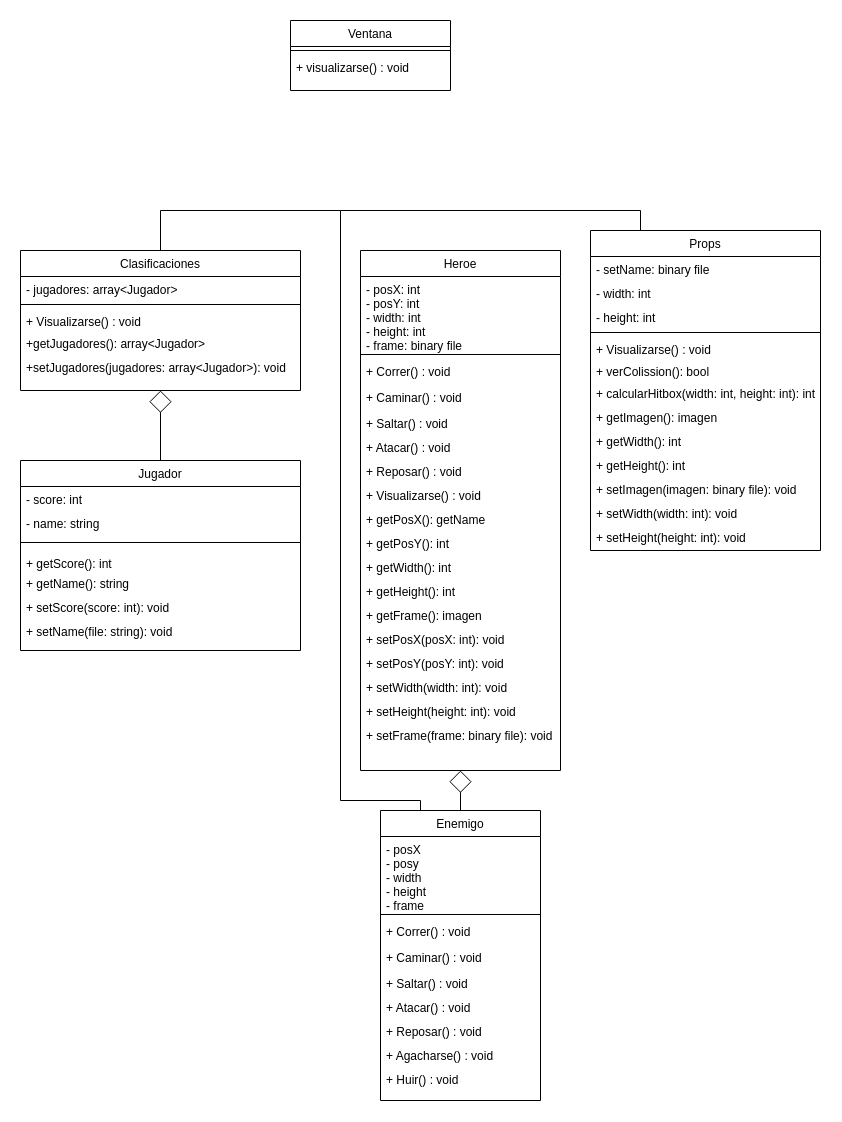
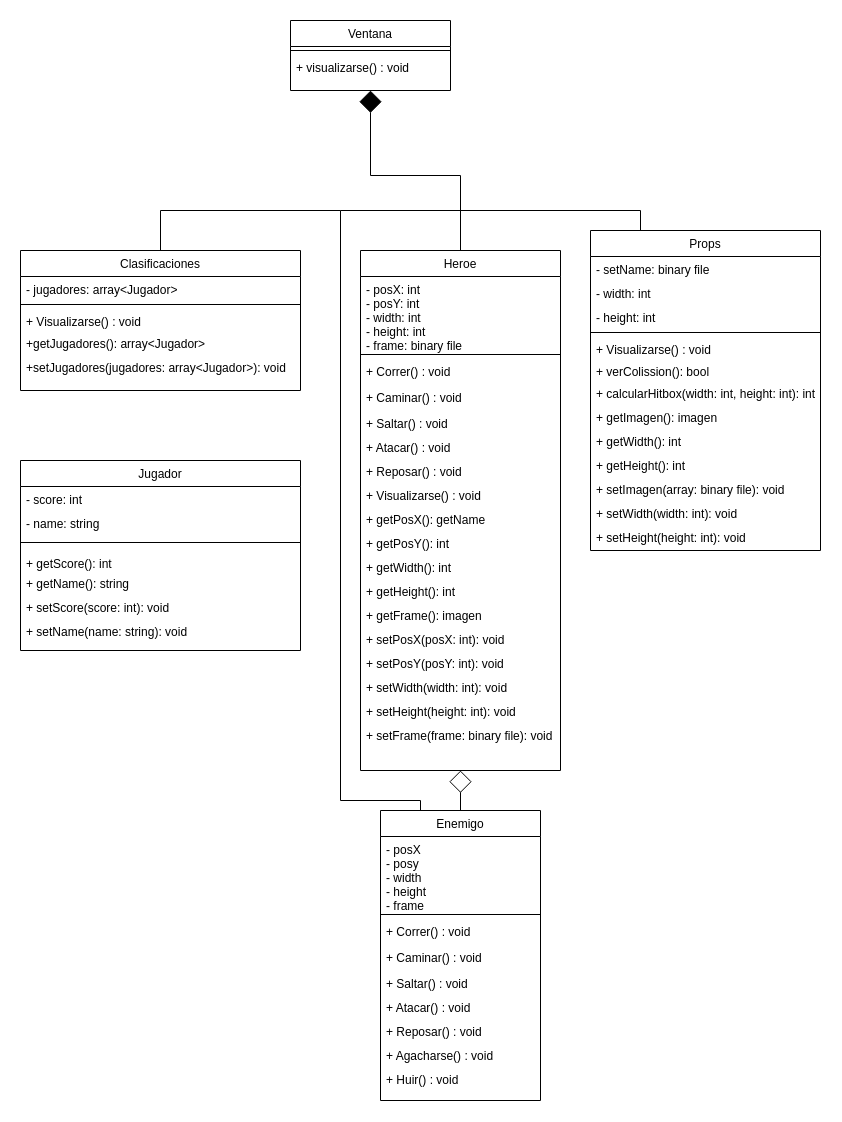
none -> (422, 176)
(161, 436) -> none
(707, 490) -> (705, 490)
(109, 632) -> (113, 632)
